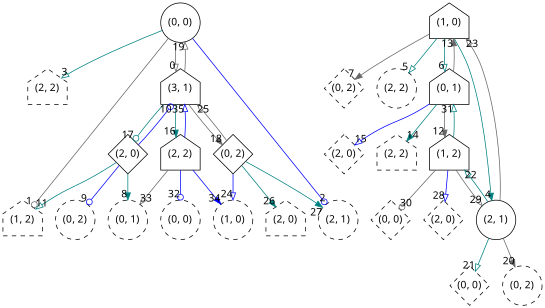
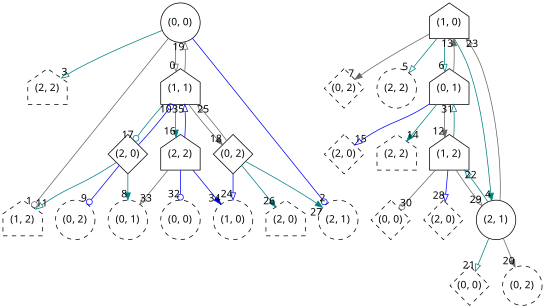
(180, 88) -> (180, 88)
